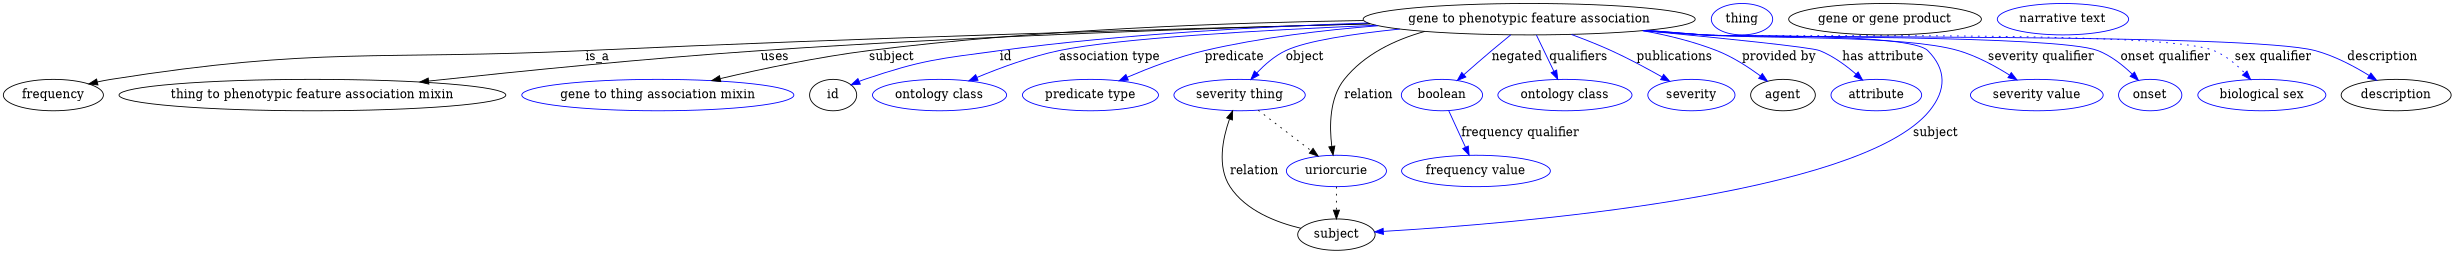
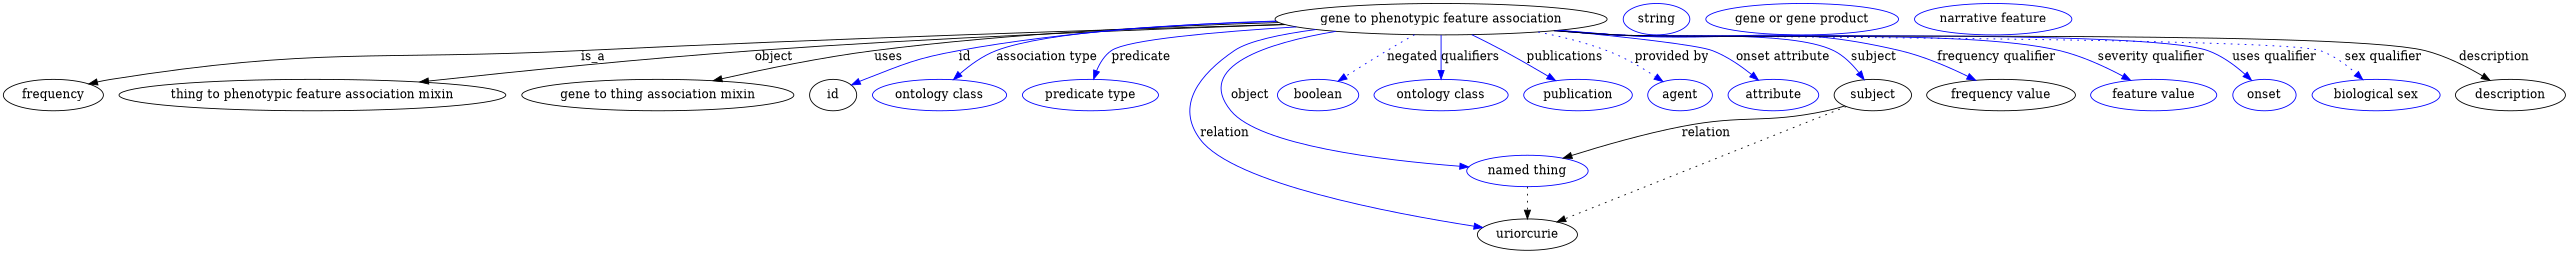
(1742, 19) -> (1657, 19)
(1885, 19) -> (1802, 19)
(2063, 19) -> (1993, 19)
(2192, 41) -> (2232, 39)
(1704, 46) -> (1599, 48)
(1487, 54) -> (1380, 55)
(775, 57) -> (774, 57)
(892, 57) -> (889, 57)
(1883, 57) -> (1783, 57)
(2165, 57) -> (2274, 57)
(1353, 70) -> (1240, 167)
(658, 95) -> (658, 95)
(1240, 95) -> (1527, 171)
(1691, 95) -> (1578, 95)
(1783, 95) -> (1680, 95)
(2037, 95) -> (2154, 95)
(1457, 129) -> (1869, 44)
(1336, 171) -> (1527, 235)
(1476, 171) -> (2001, 95)
(1336, 198) -> (1706, 163)
